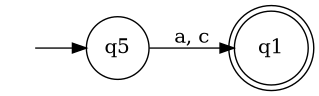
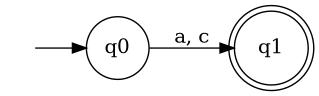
(118, 48) -> (118, 48)
